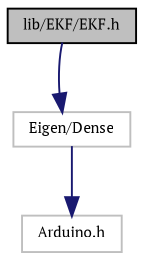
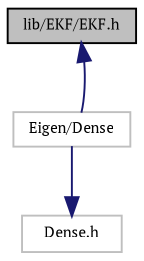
(59, 68) -> (85, 87)
(72, 234) -> (72, 234)
